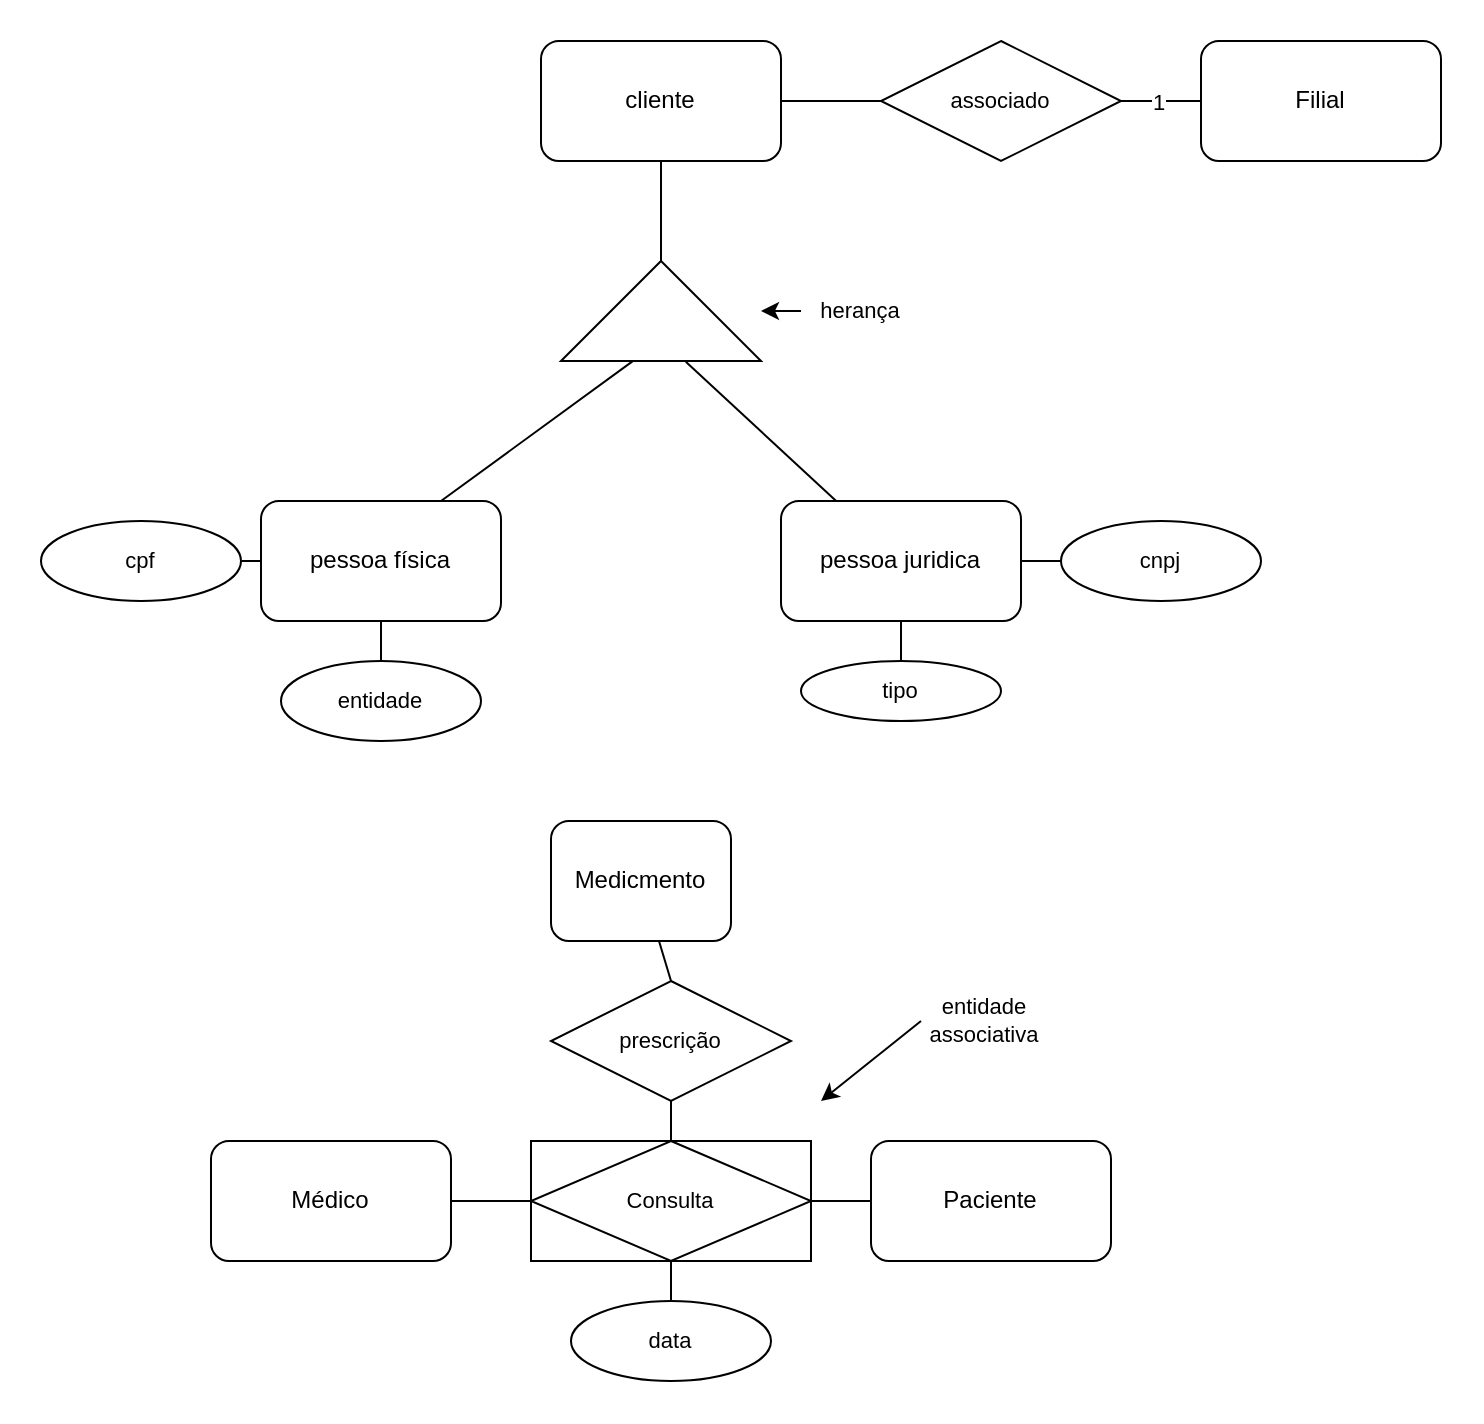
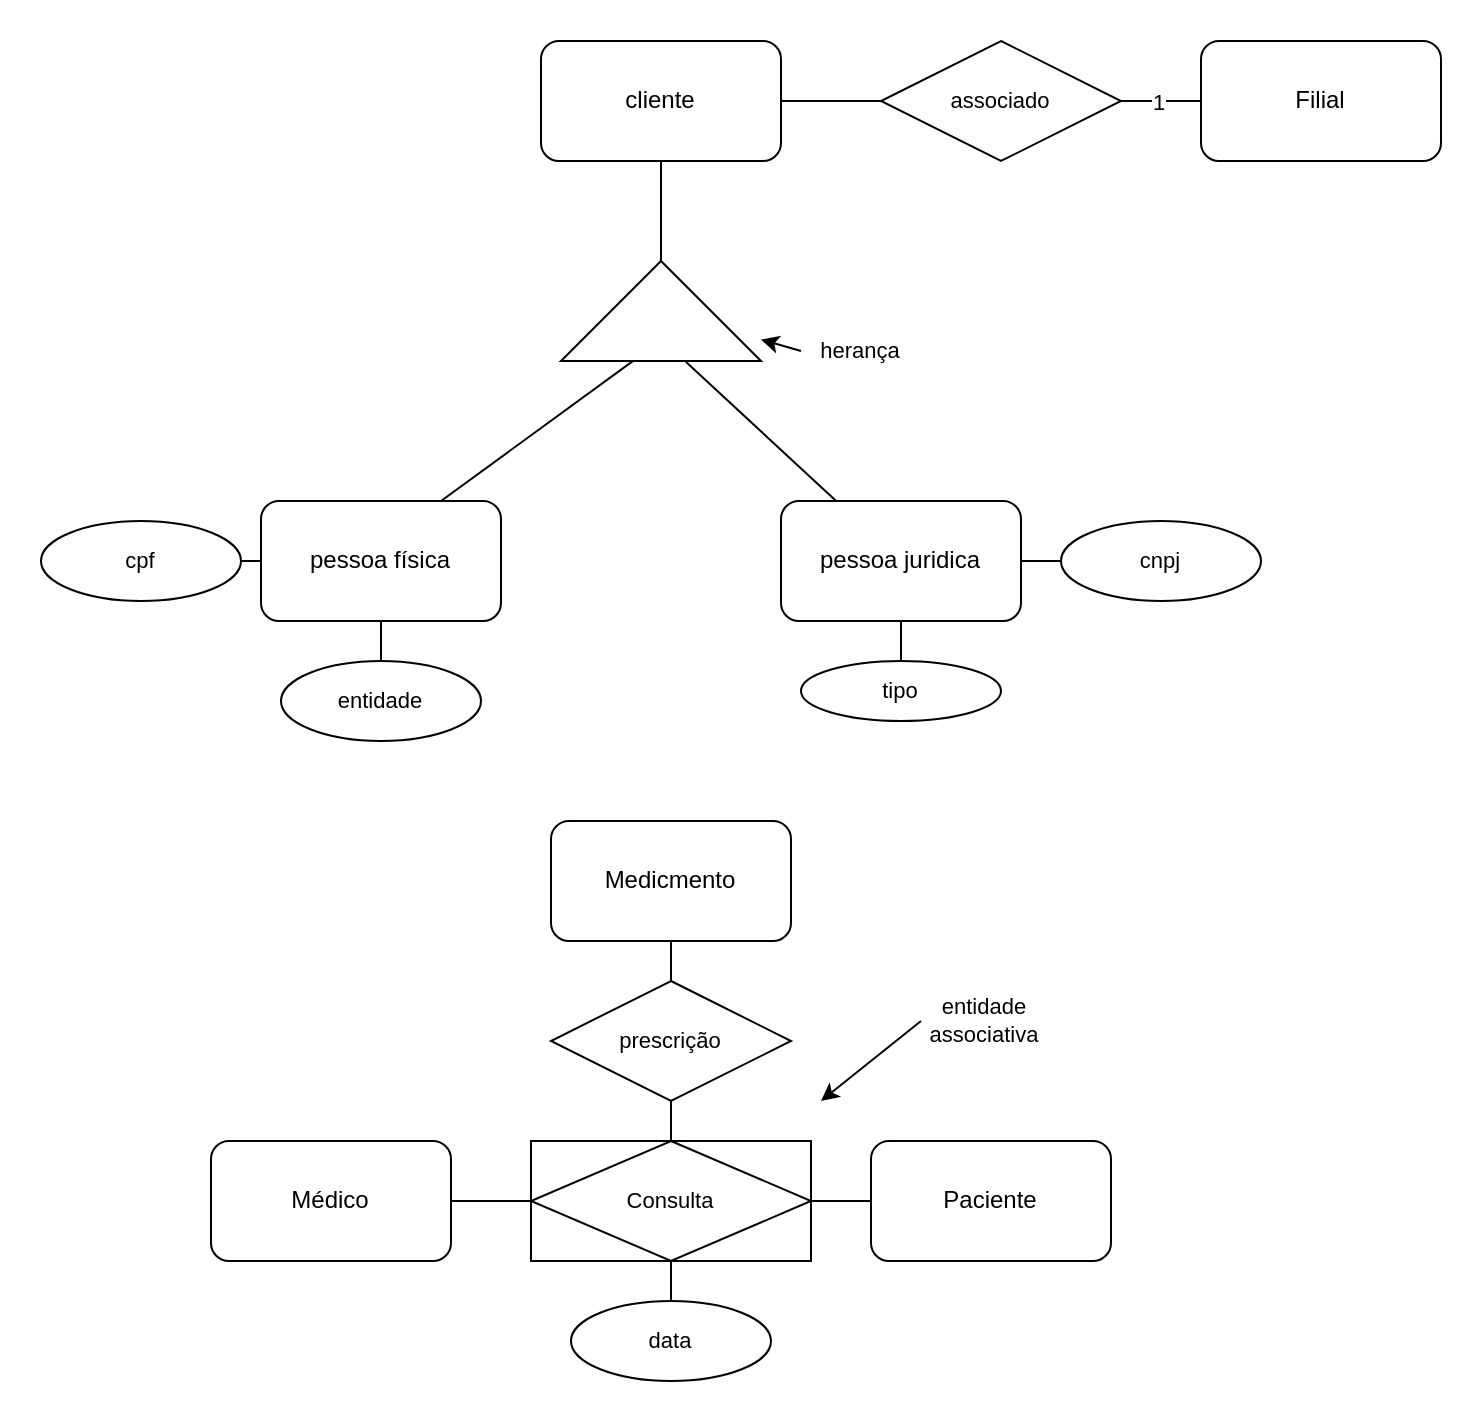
(861, 311) -> (861, 351)
(641, 881) -> (671, 881)
